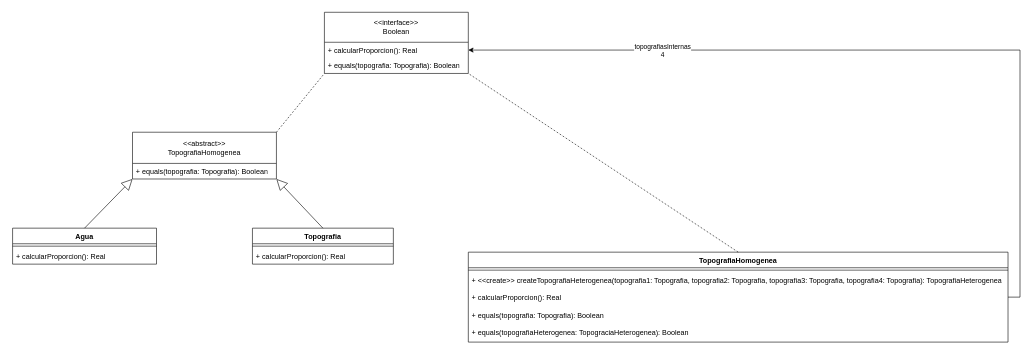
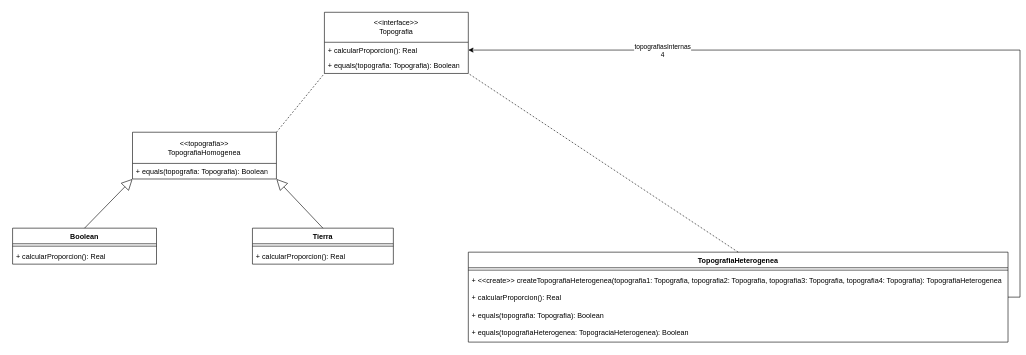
(396, 27) -> (396, 27)
(204, 148) -> (204, 148)
(84, 237) -> (84, 237)
(323, 237) -> (323, 237)
(738, 261) -> (738, 261)
